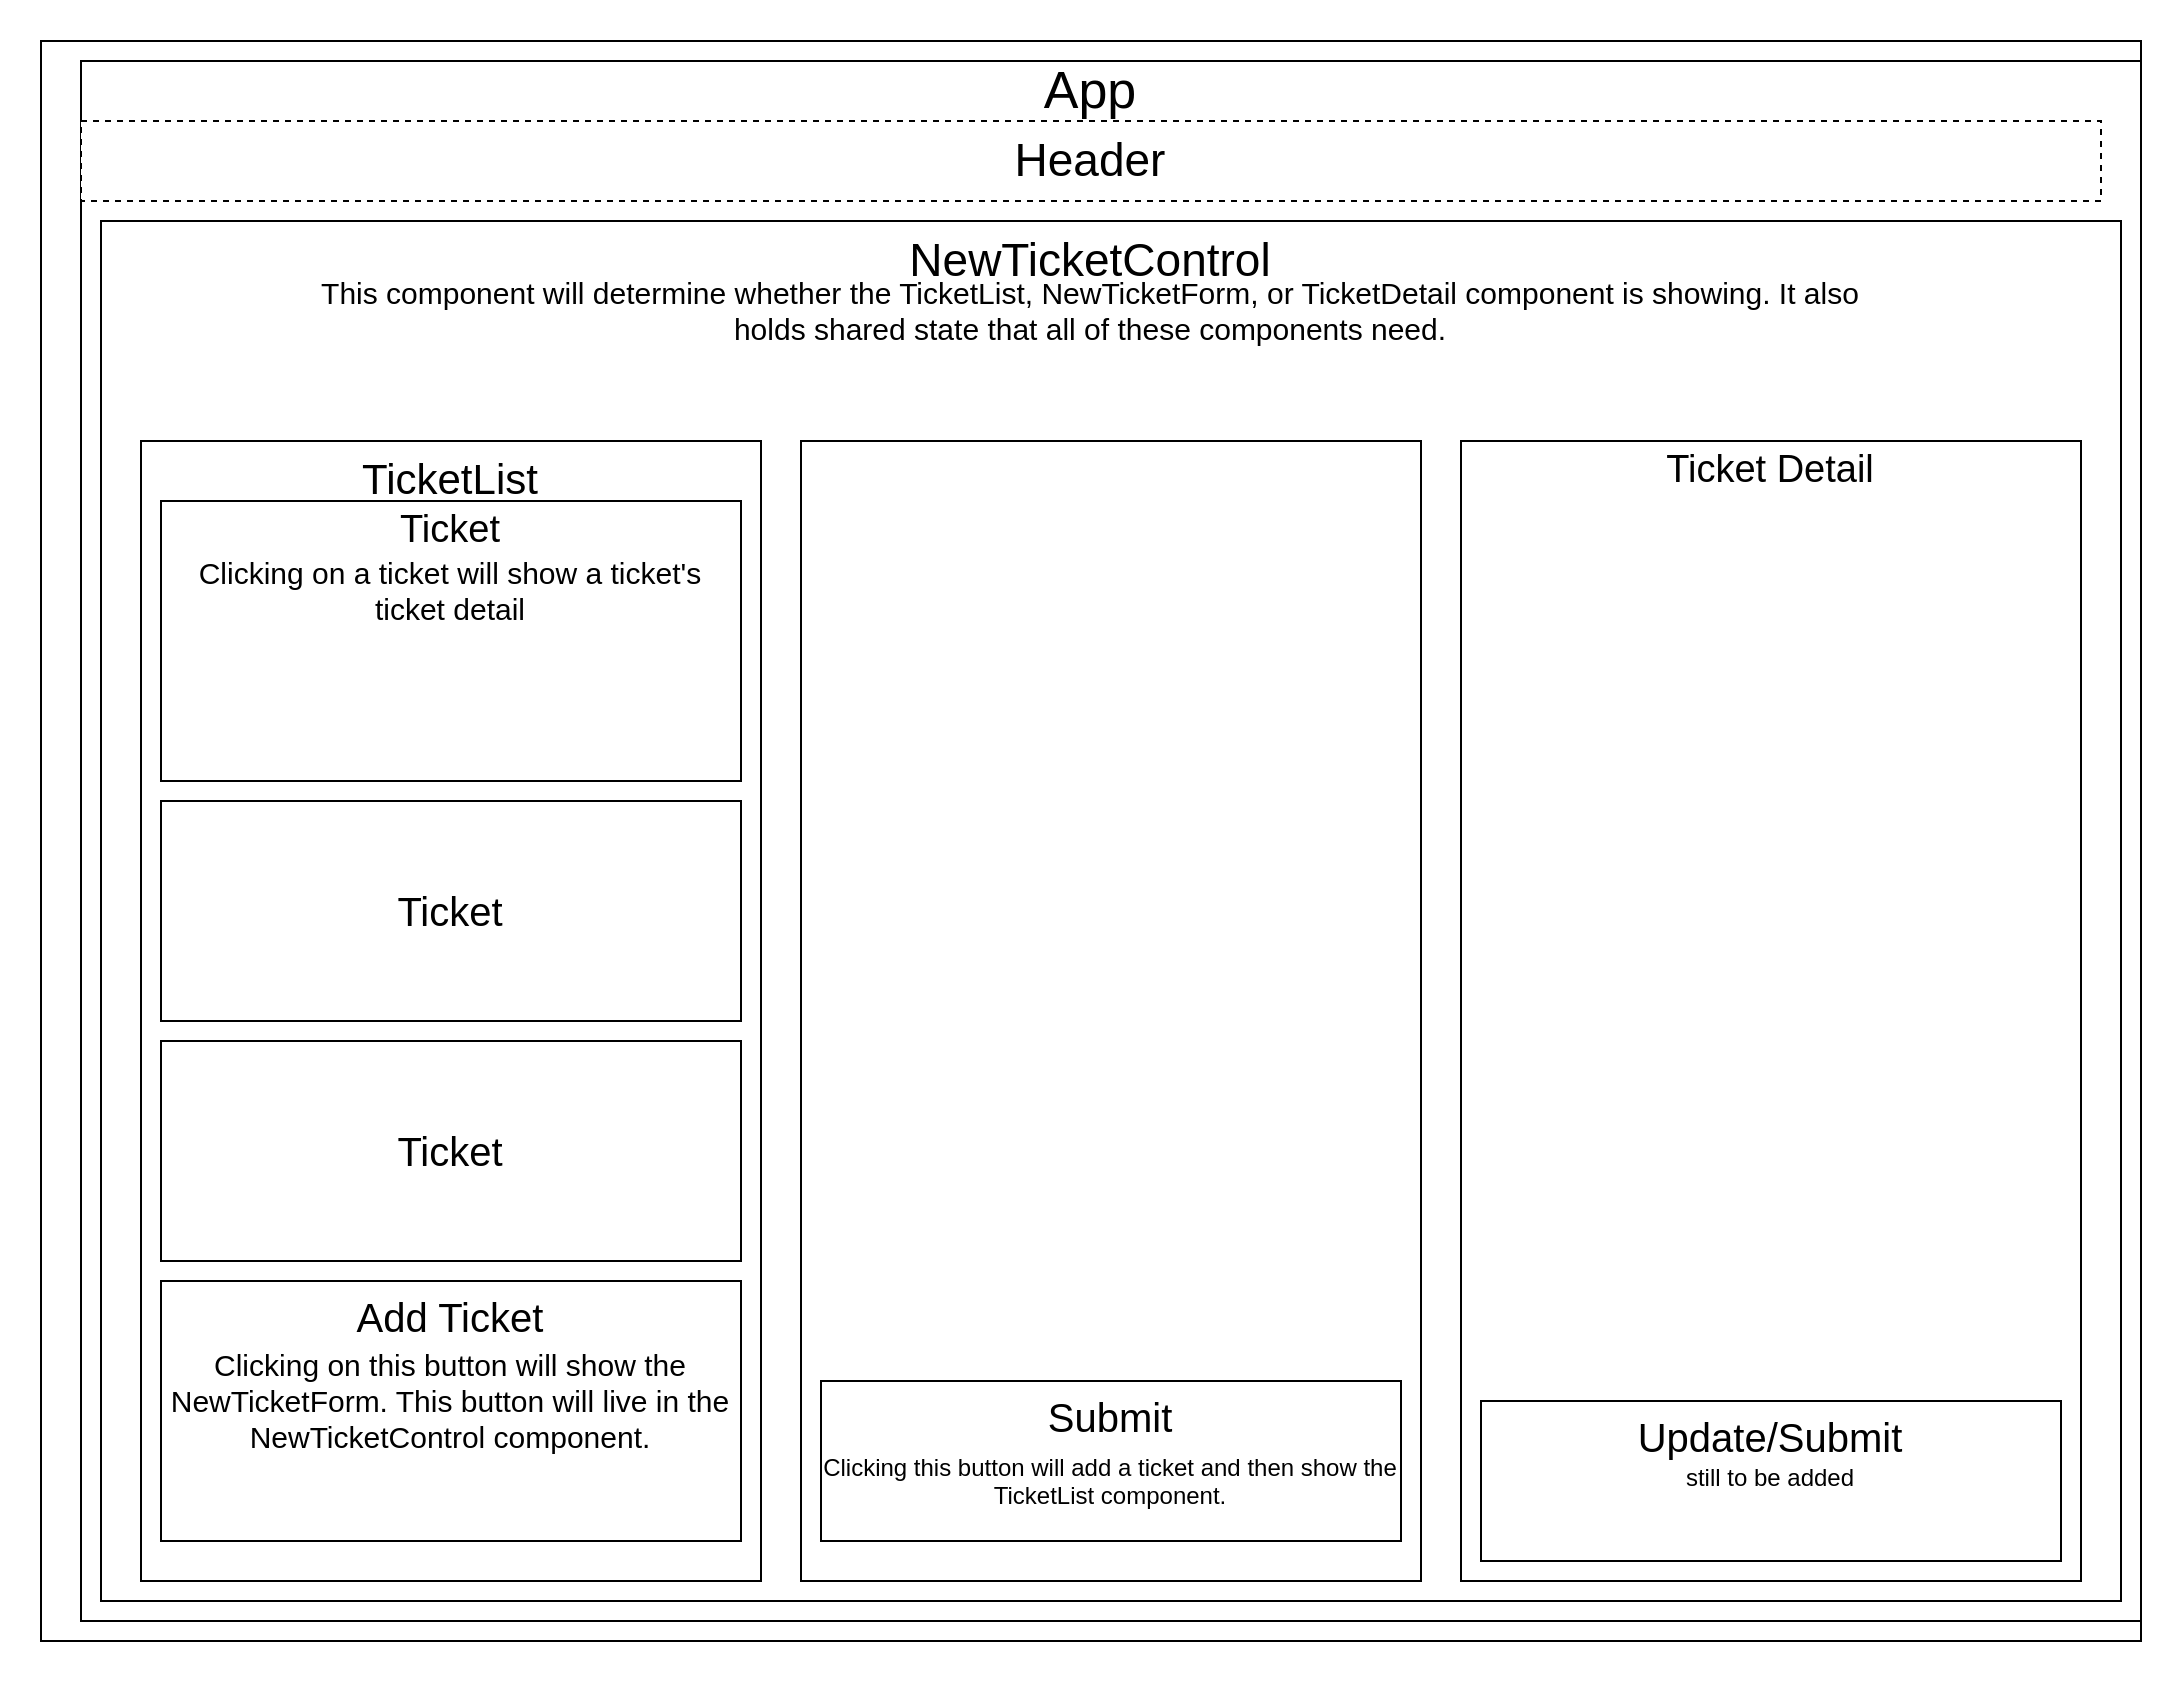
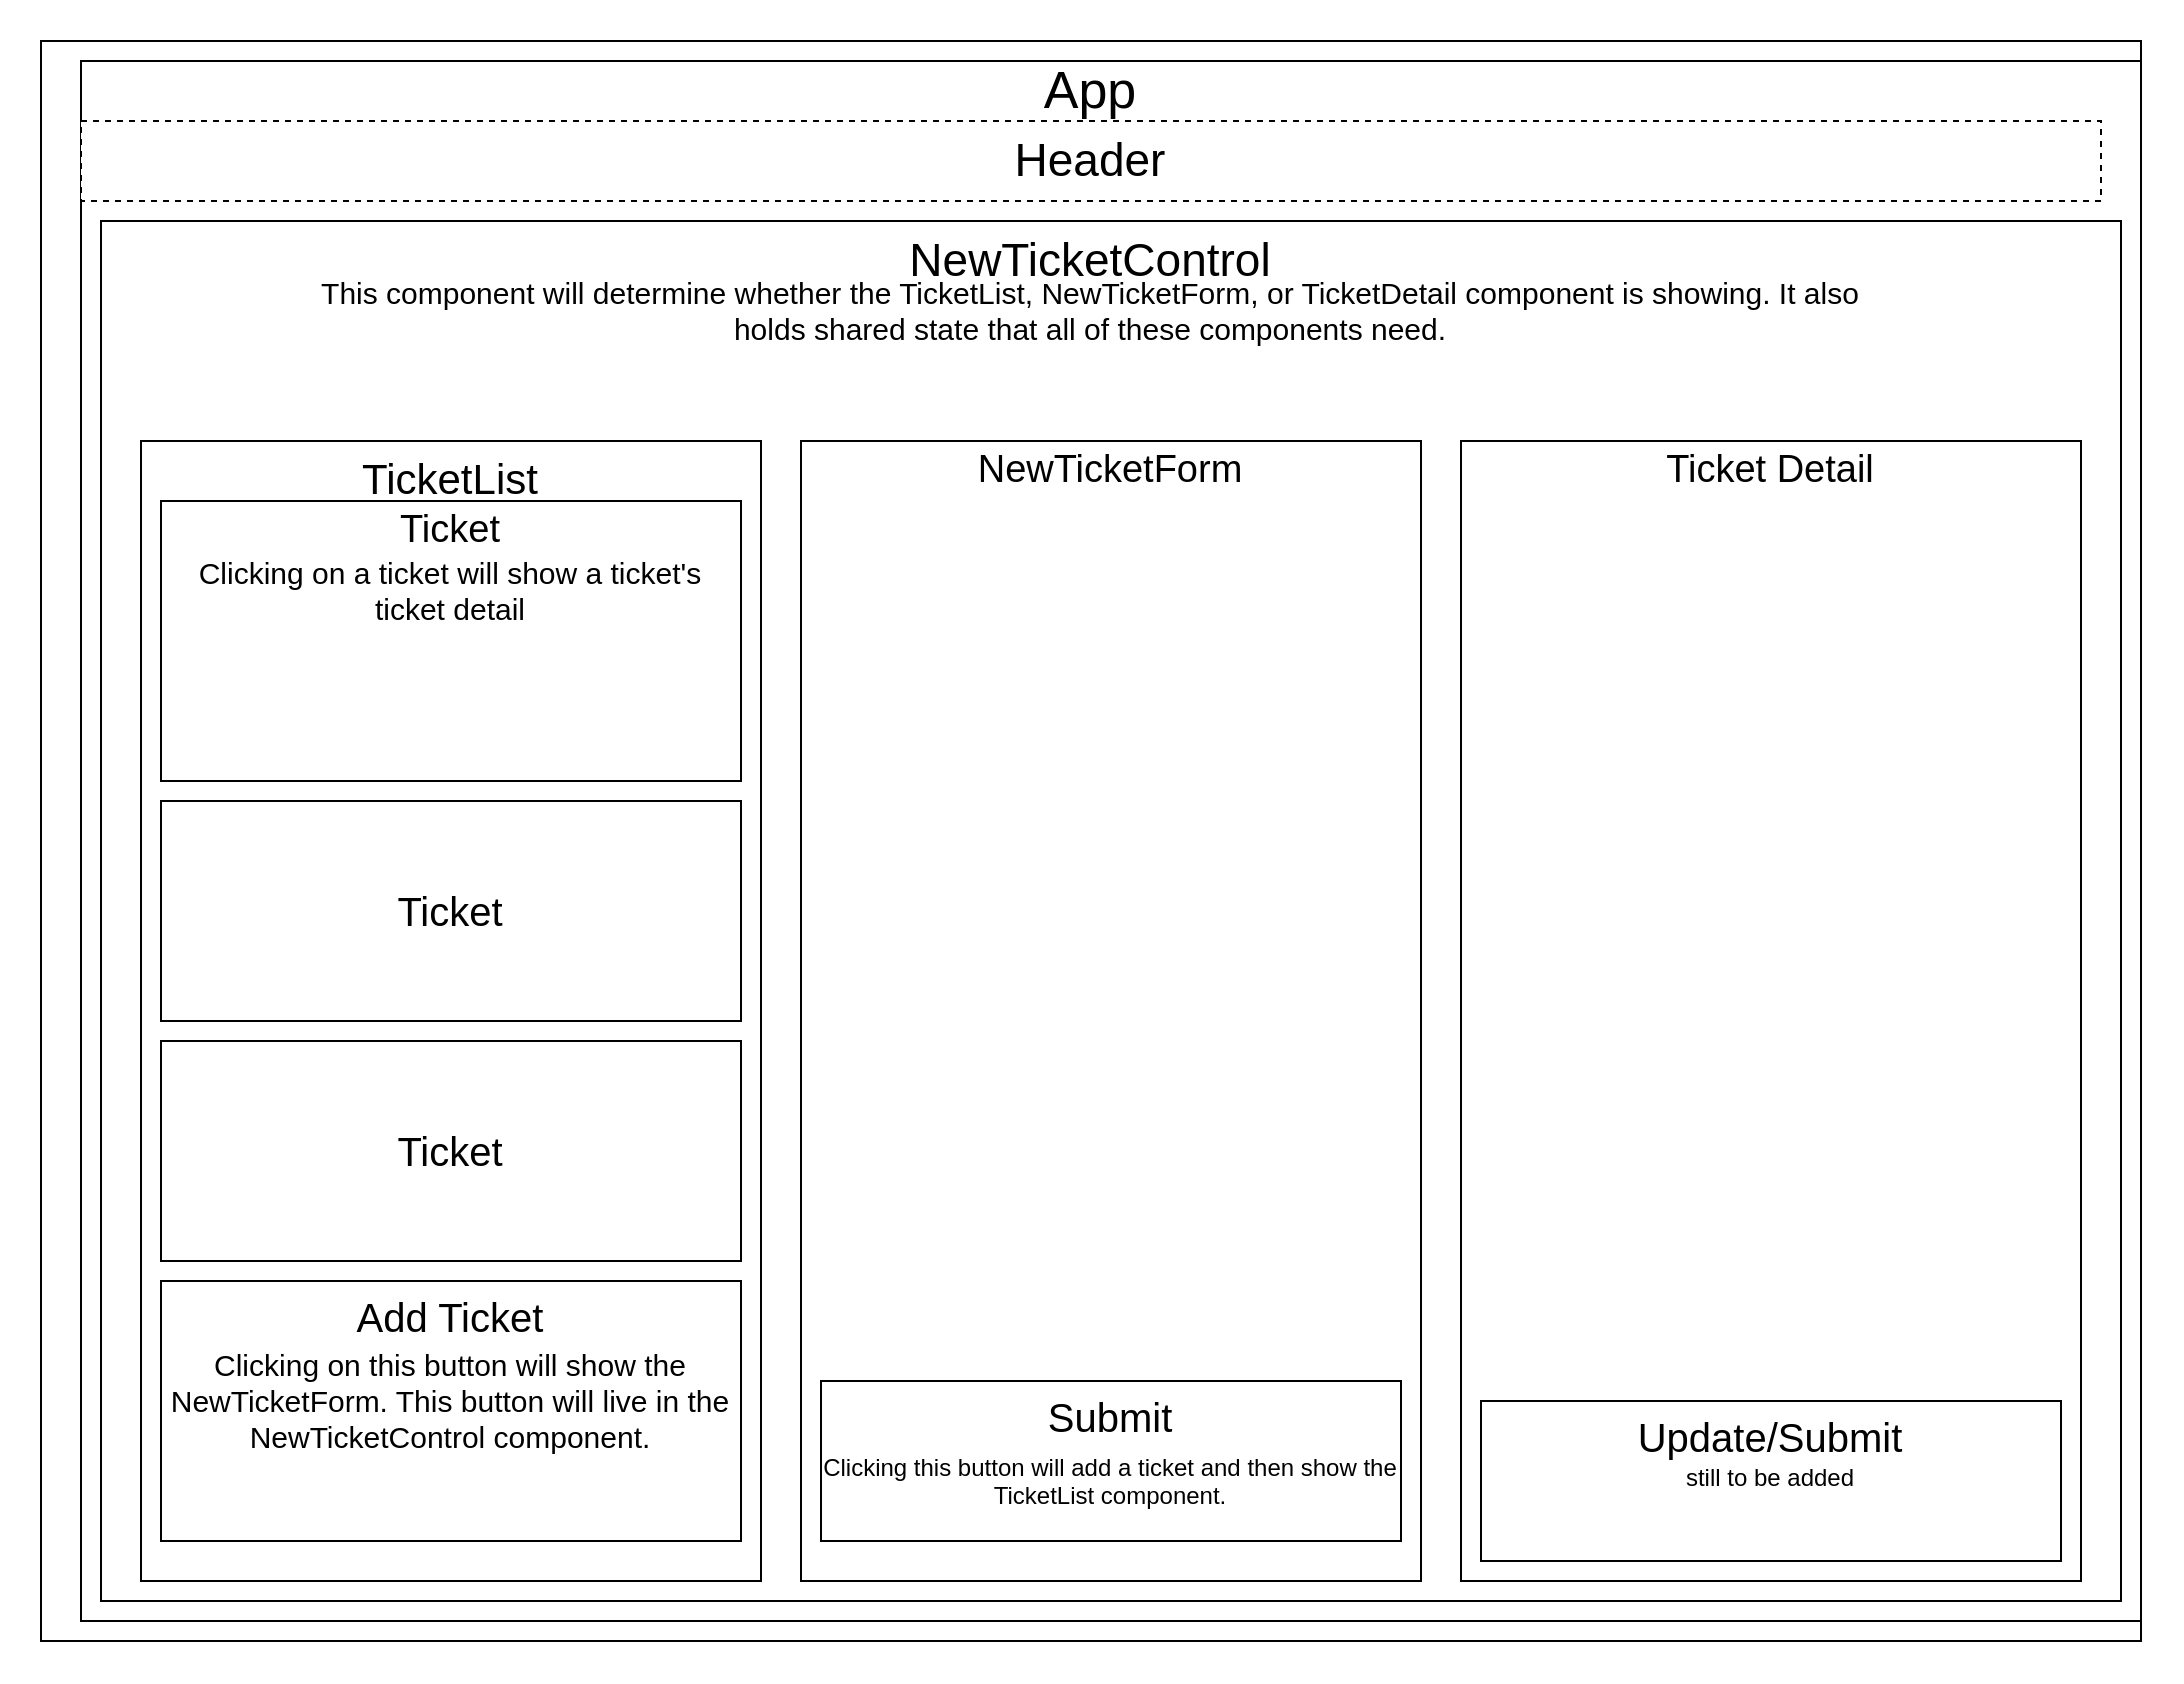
none -> (1111, 471)
